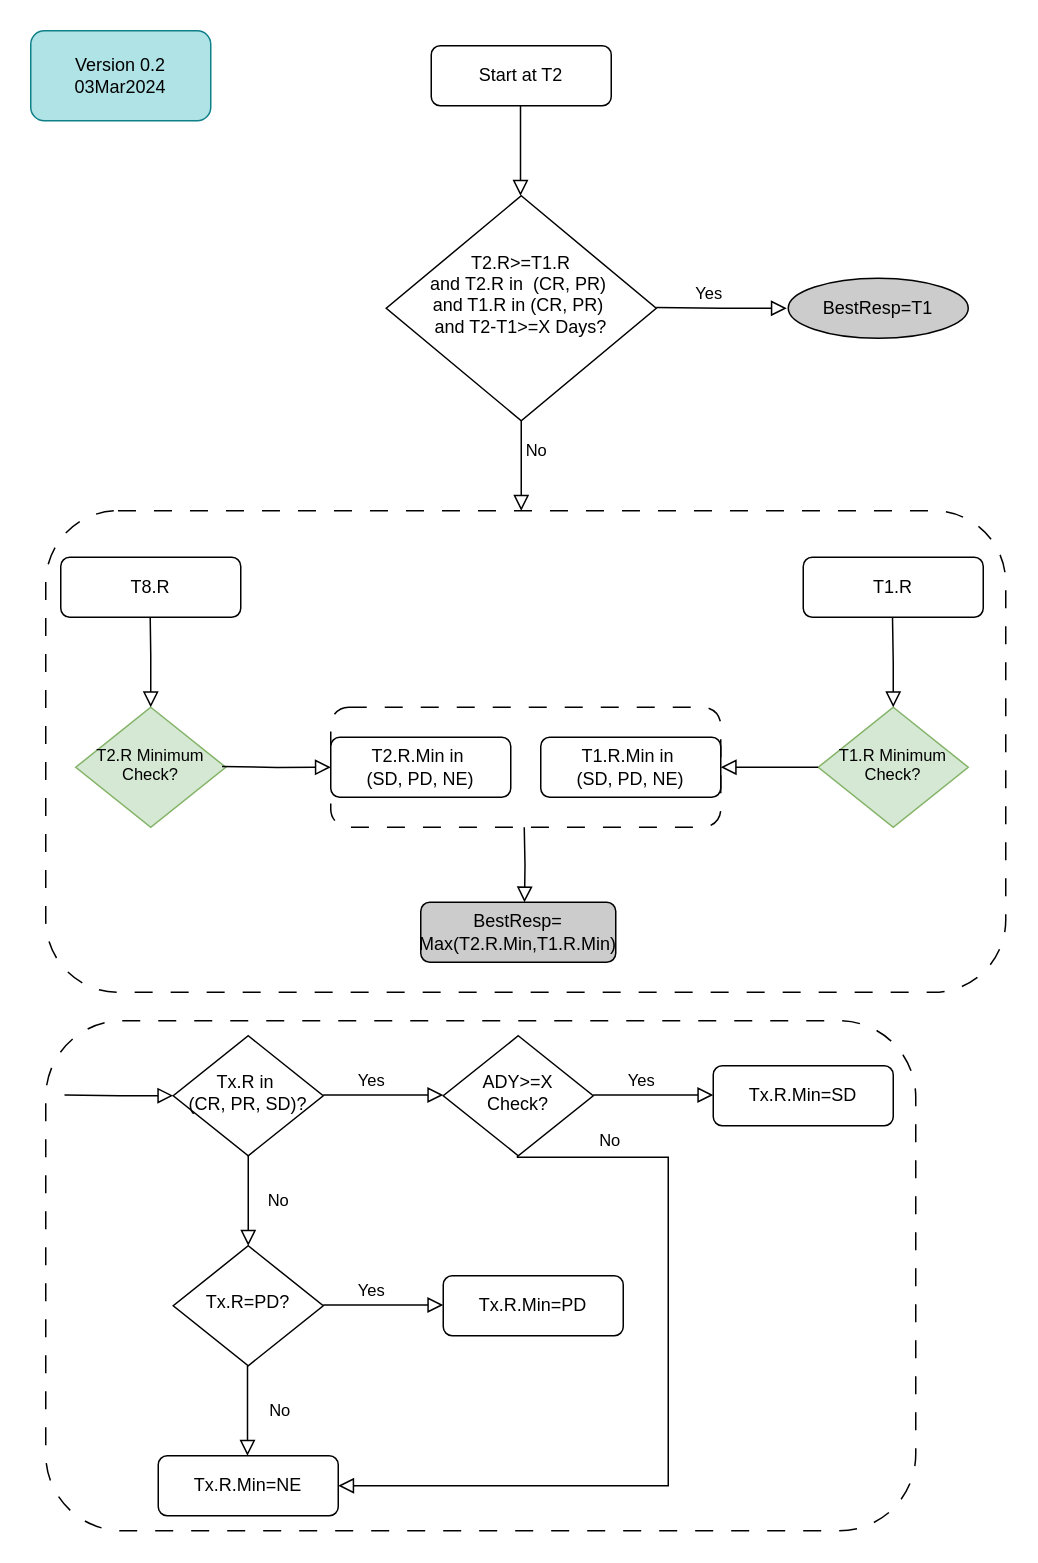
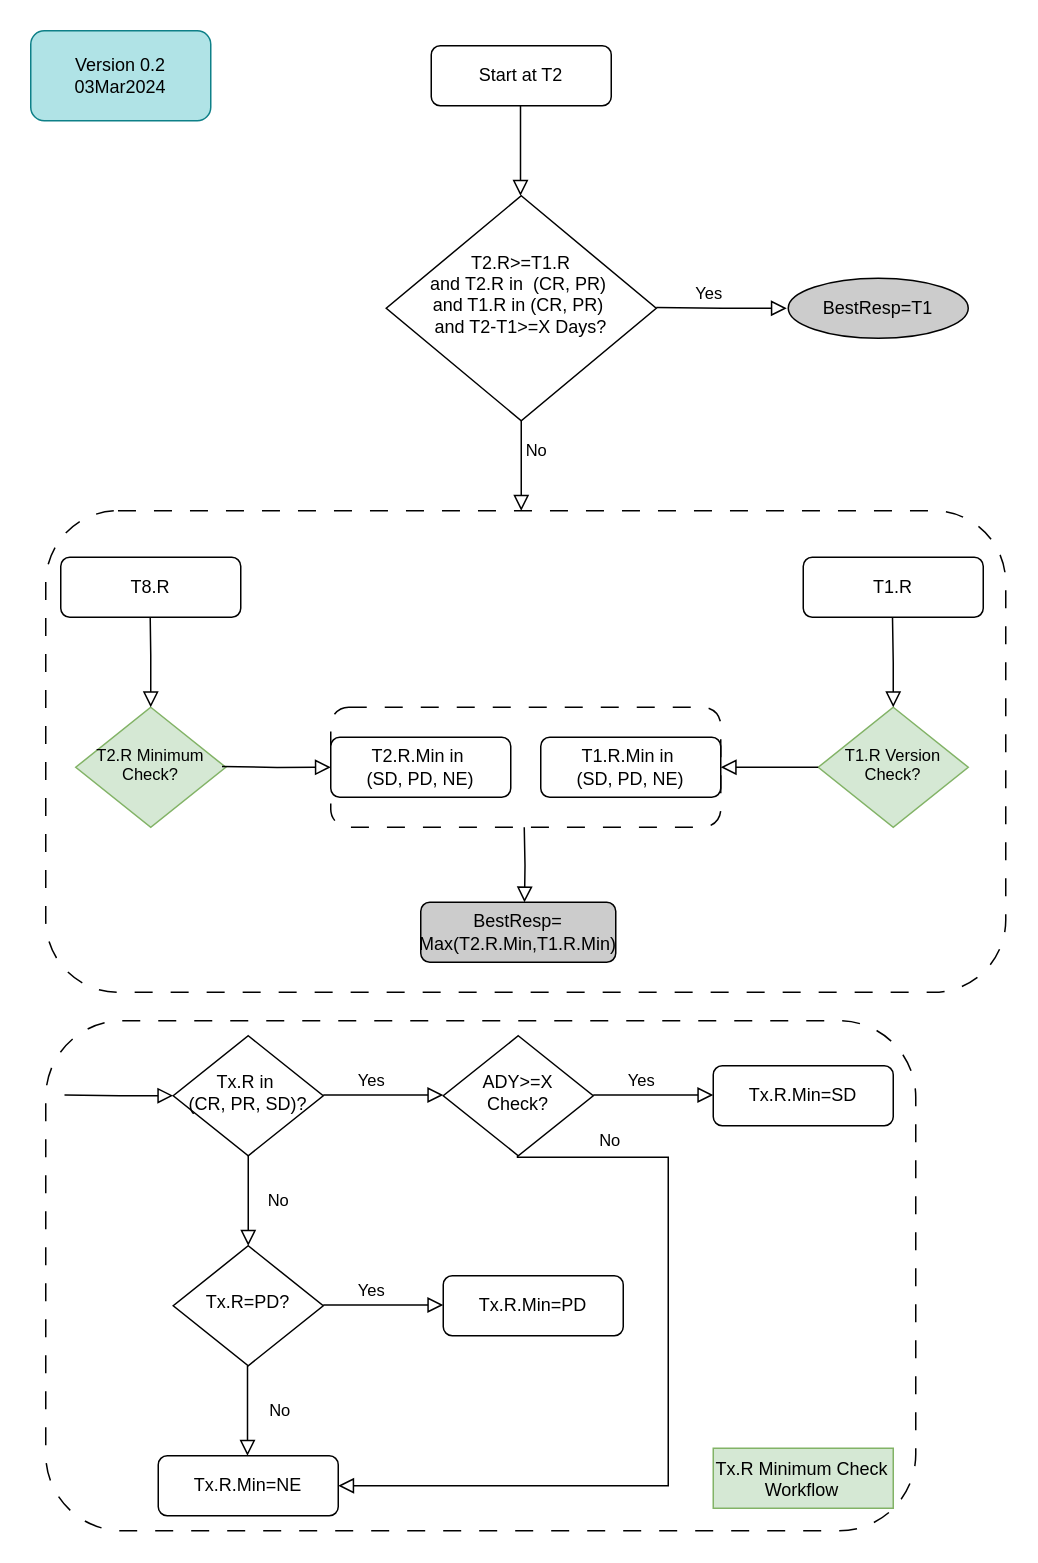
(893, 764) -> (893, 764)
none -> (803, 1478)
